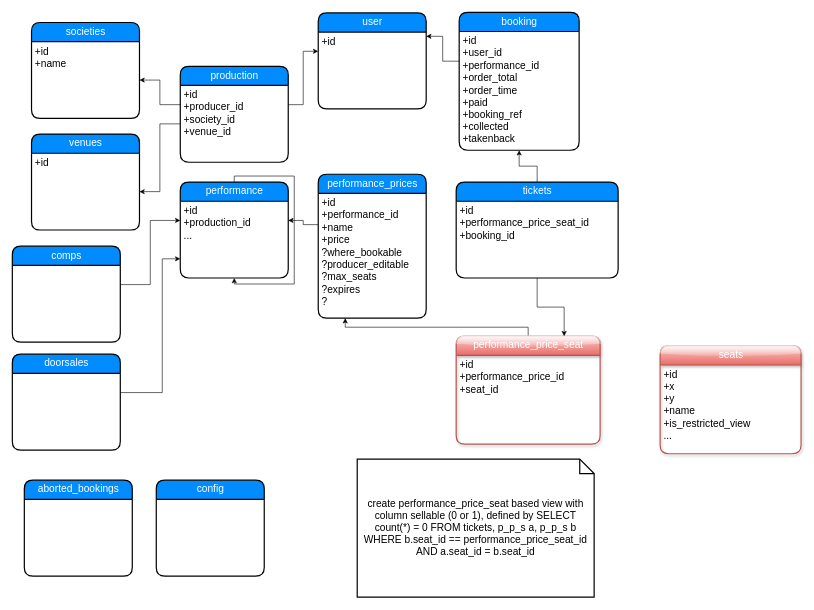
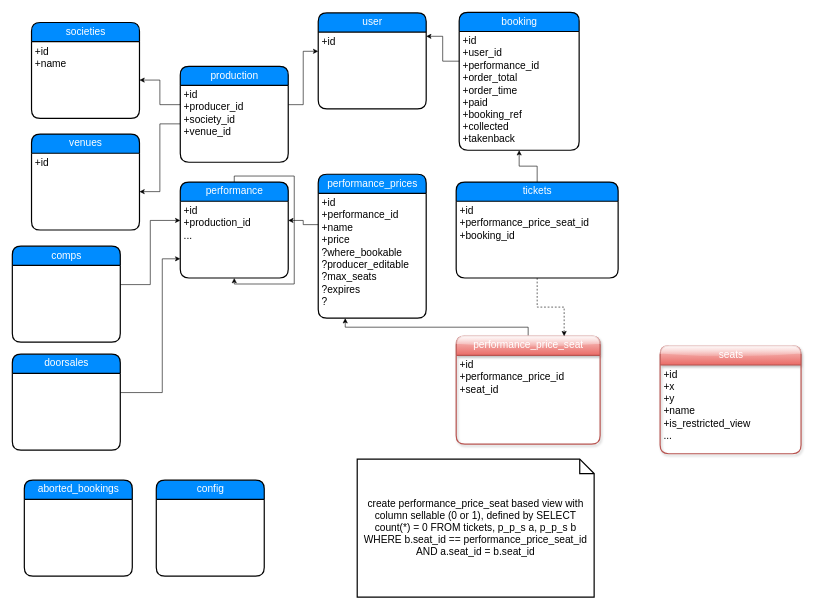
(549, 307) -> (549, 307)
